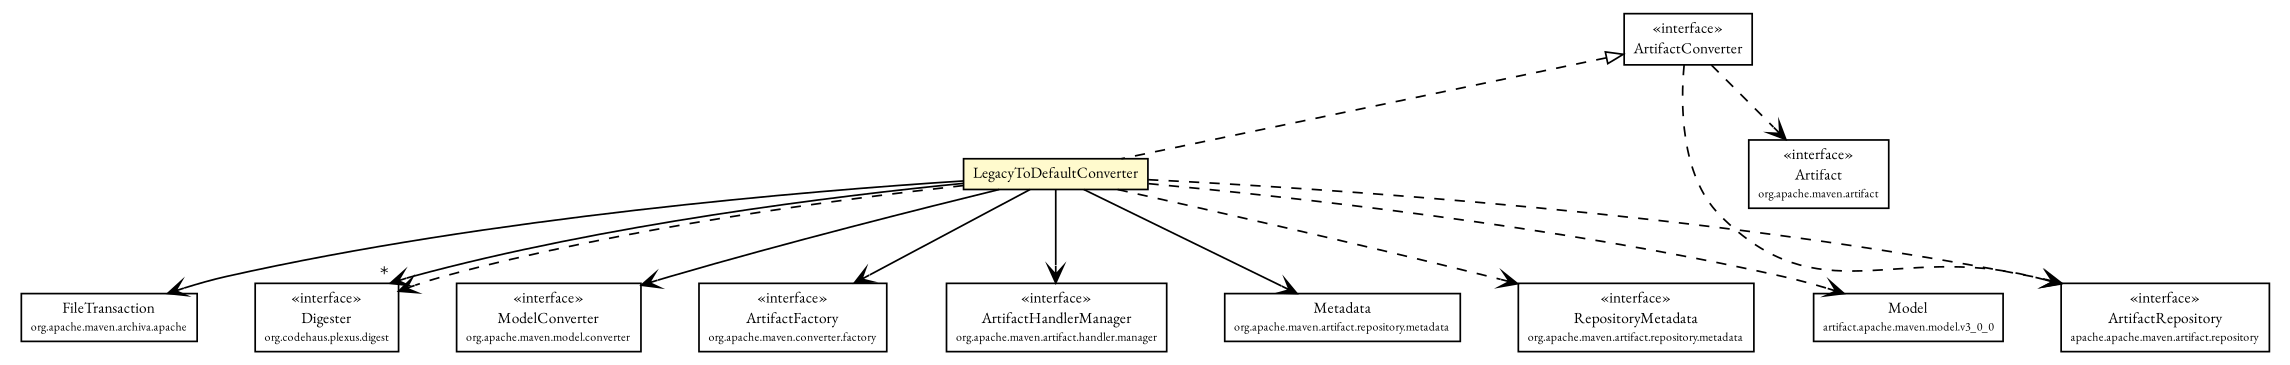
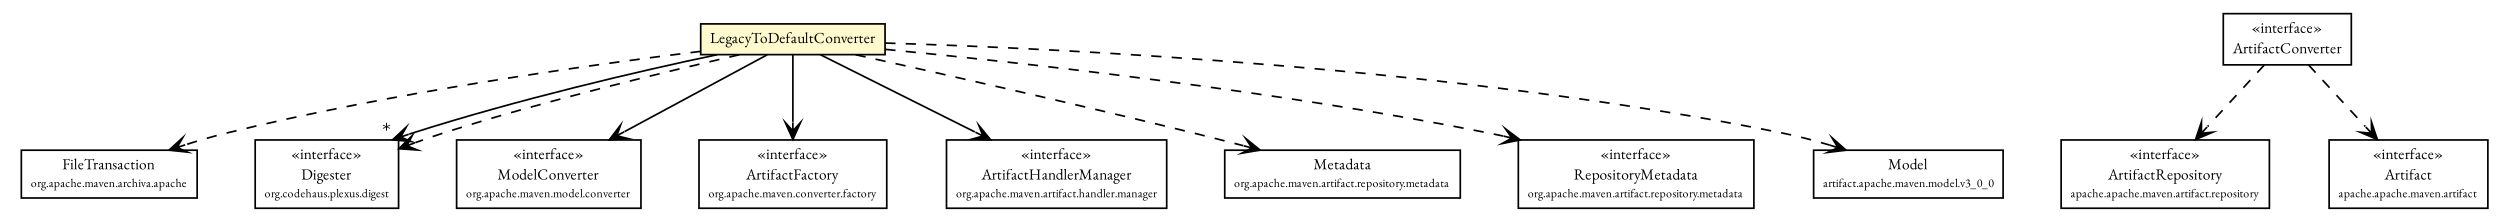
(1364, 108) -> none
(1819, 194) -> (2408, 194)
(1598, 214) -> none
(571, 218) -> (441, 89)
(1183, 238) -> (1050, 99)
